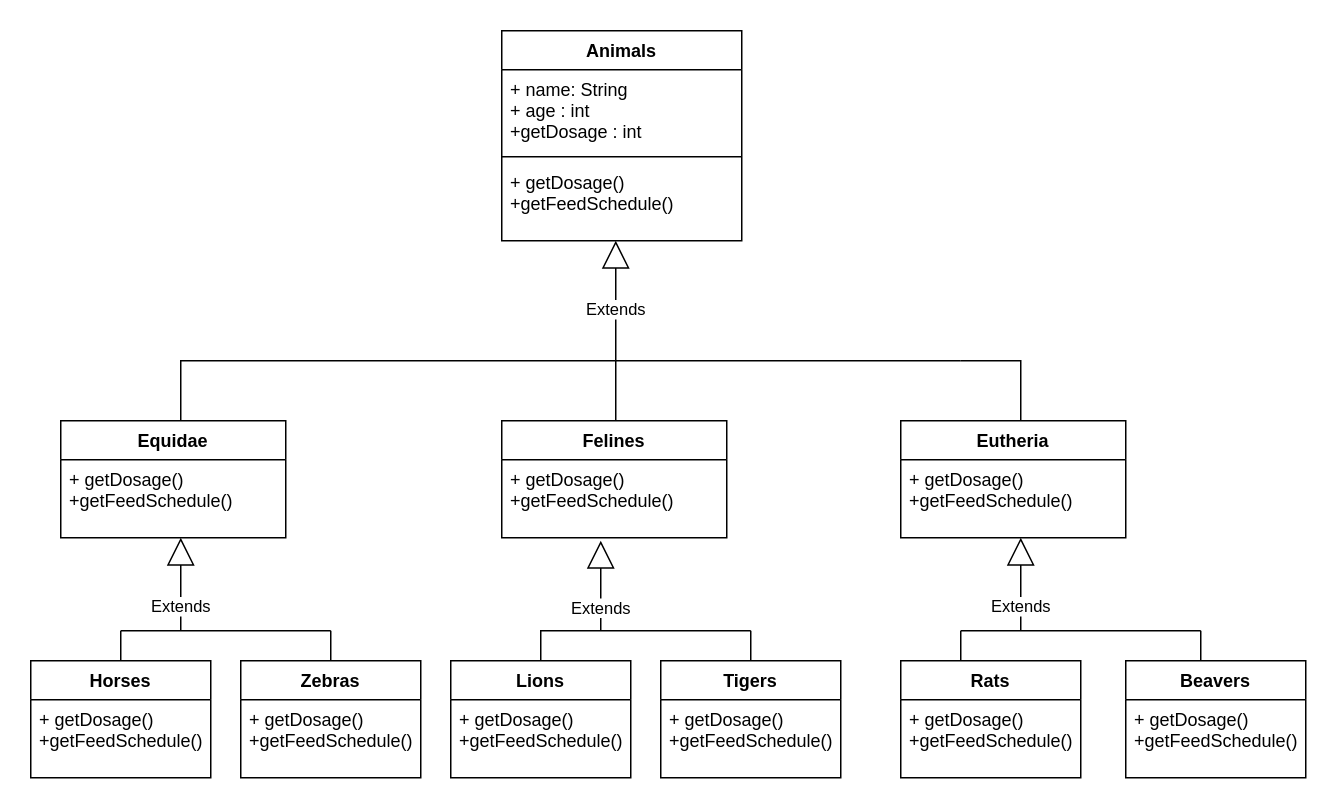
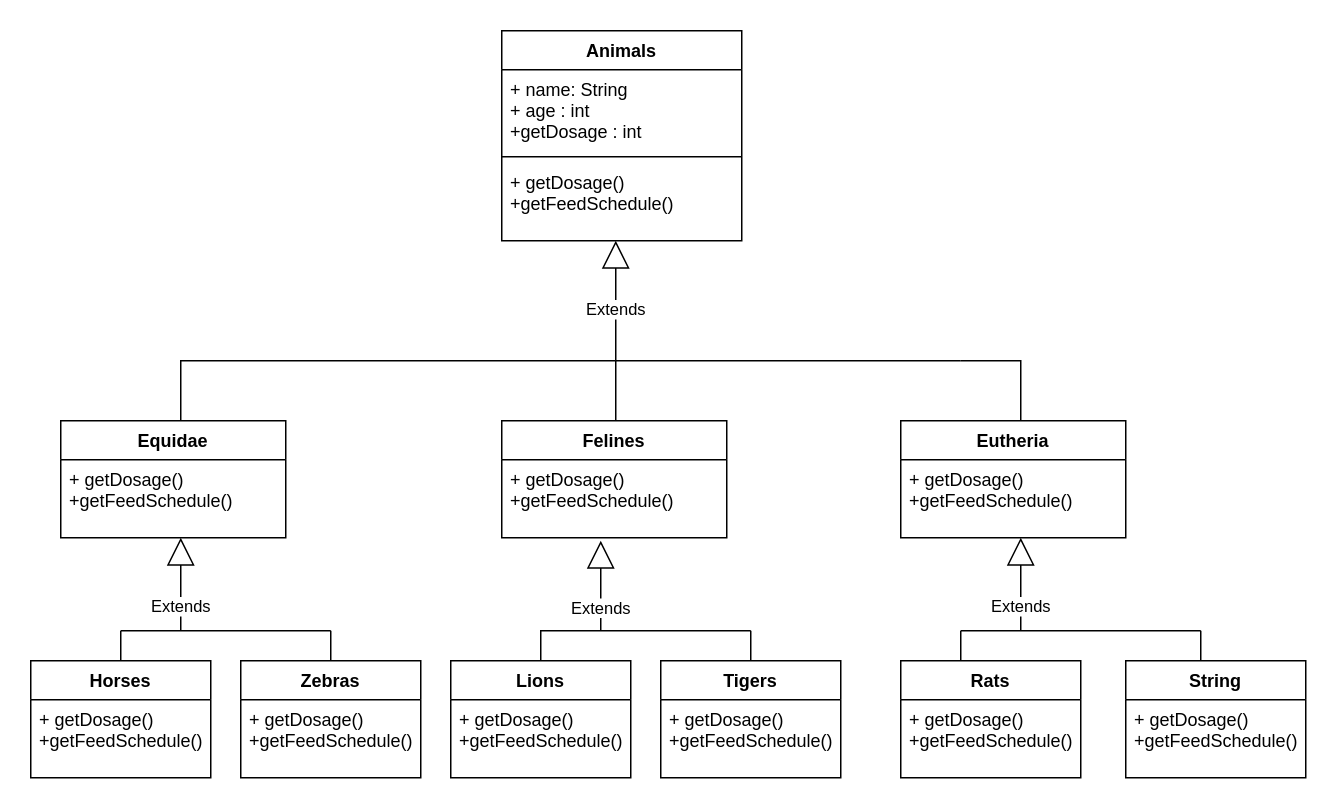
(1215, 681) -> (1215, 681)
